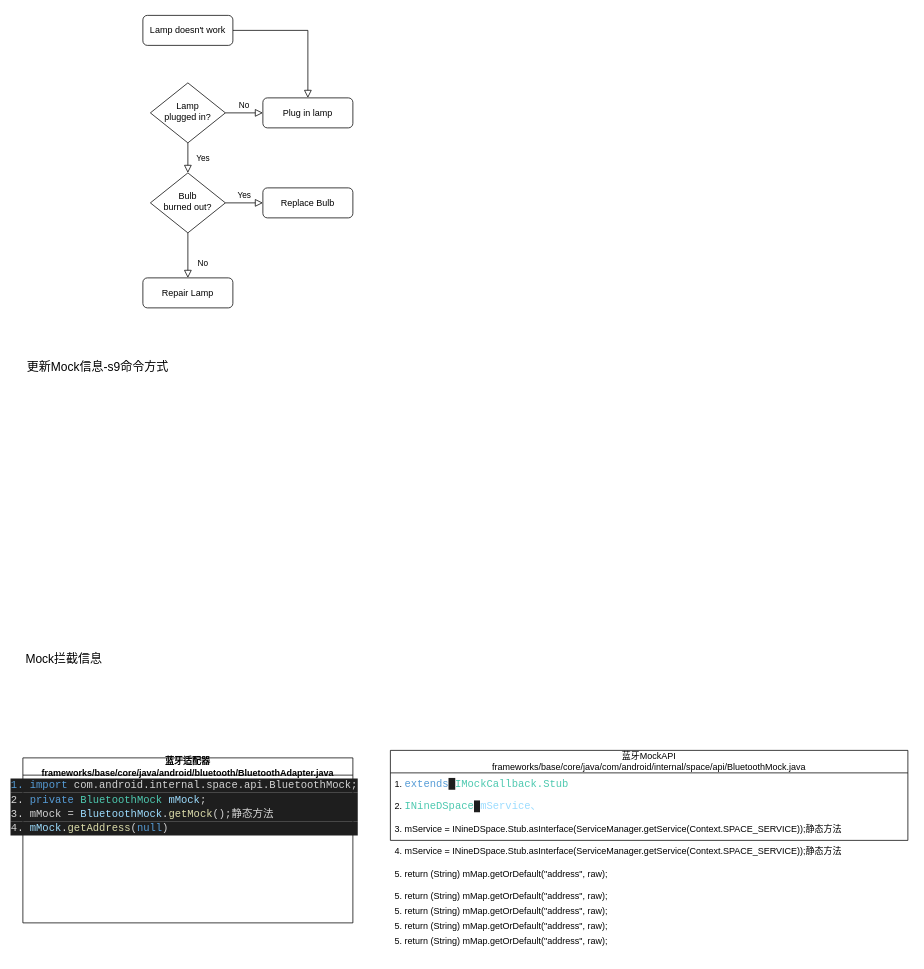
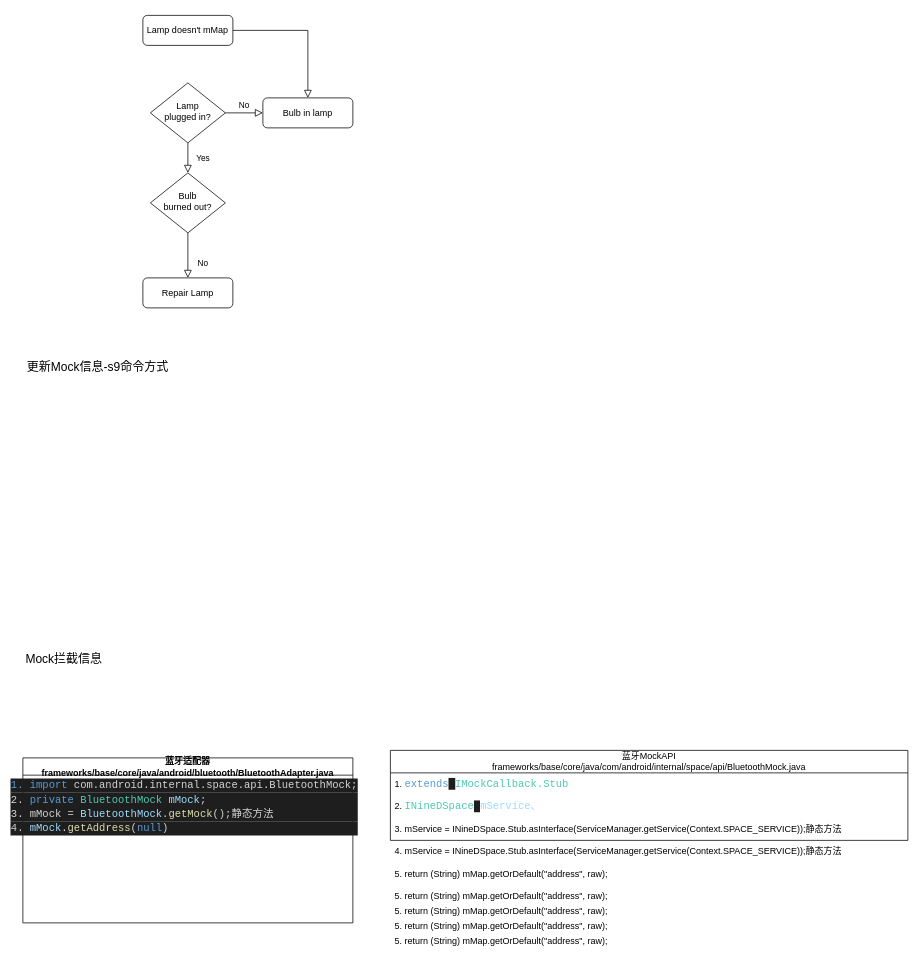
(188, 30) -> (188, 30)
(308, 113) -> (308, 113)
(240, 203) -> none
(308, 203) -> none
